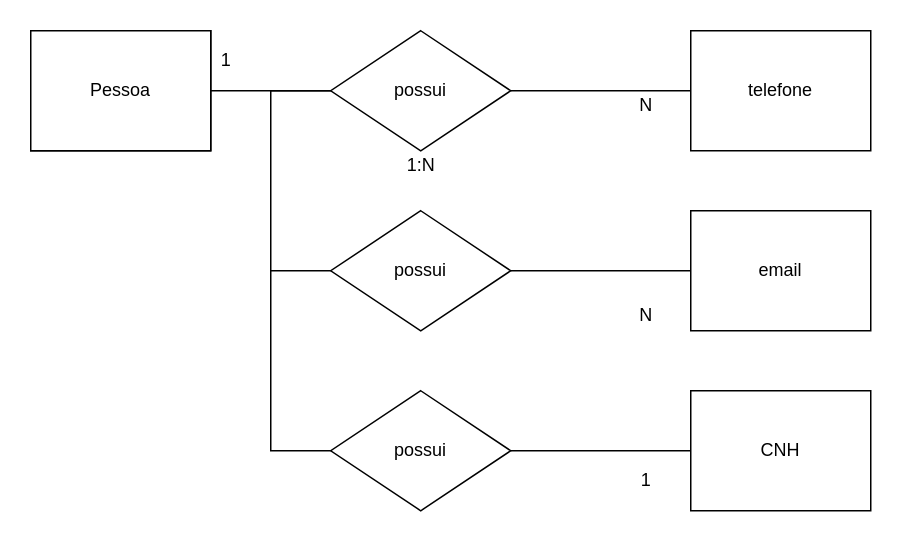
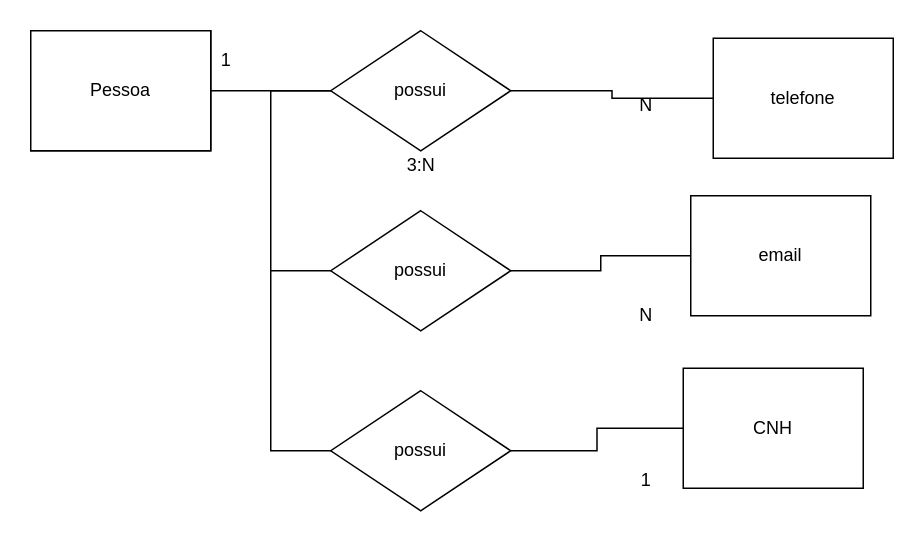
(781, 91) -> (803, 98)
(422, 166) -> (422, 166)
(781, 271) -> (781, 256)
(781, 451) -> (773, 428)
